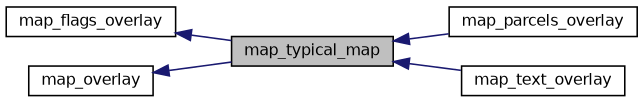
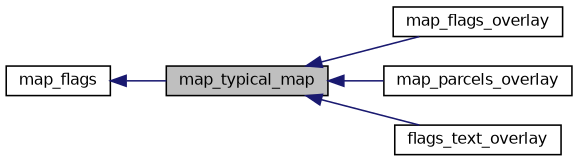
(211, 38) -> (370, 49)
(91, 81) -> (58, 81)
(543, 81) -> (478, 140)
